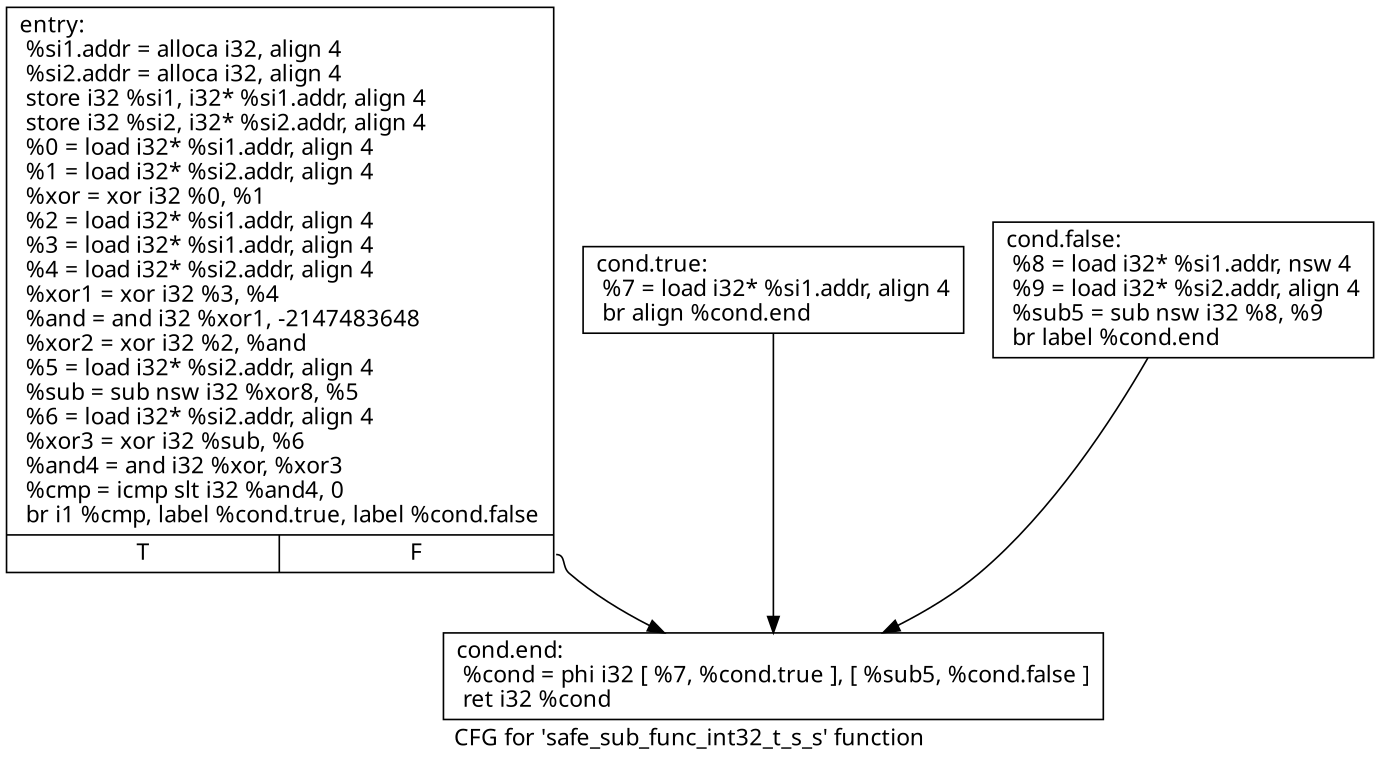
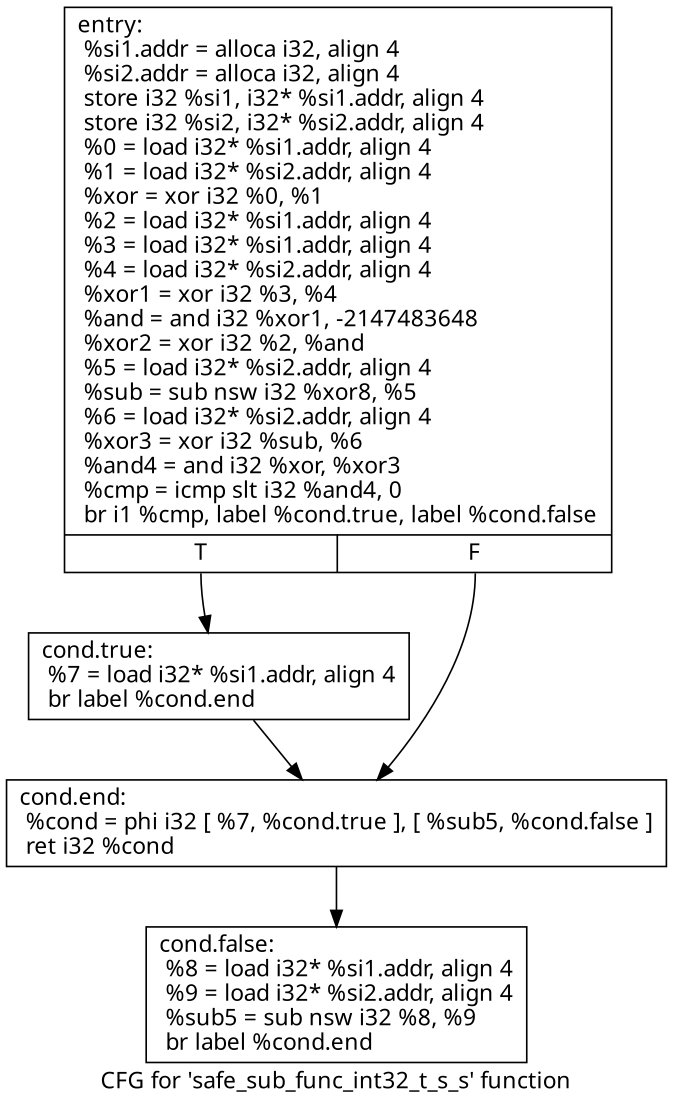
(1179, 265) -> (336, 969)
(704, 314) -> (149, 700)
(1042, 510) -> (336, 888)
none -> (202, 595)
